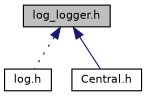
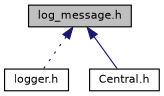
(67, 16) -> (80, 16)
(28, 80) -> (37, 80)
